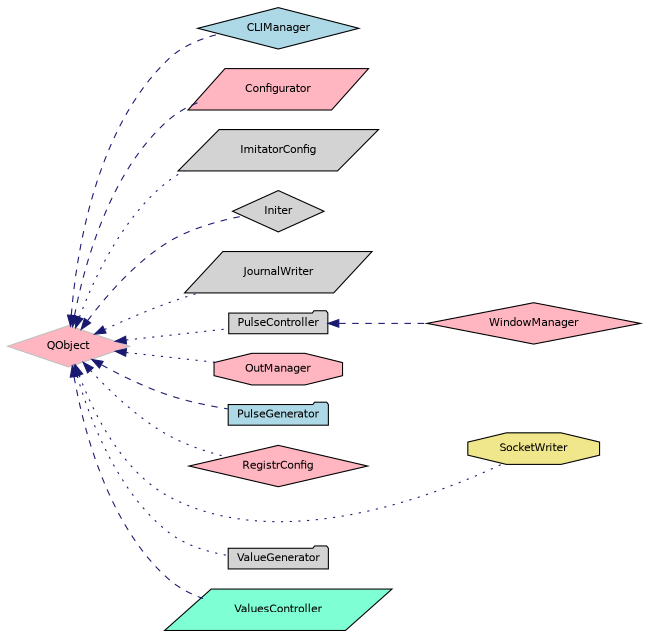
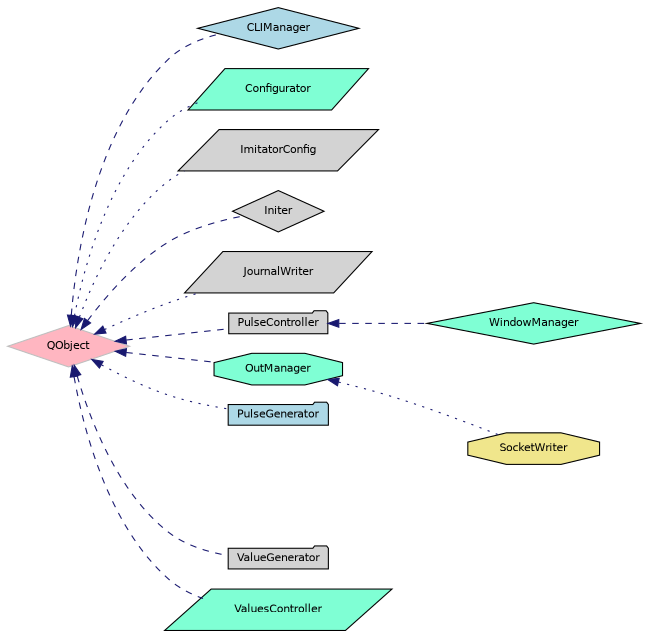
(278, 89) -> (278, 89)
(114, 195) -> (114, 195)
(534, 323) -> (534, 323)
(177, 334) -> (177, 334)
(171, 357) -> (171, 357)
(278, 369) -> (278, 369)
(163, 393) -> (163, 393)
(278, 466) -> none
(129, 488) -> (129, 488)
(261, 521) -> (419, 405)
